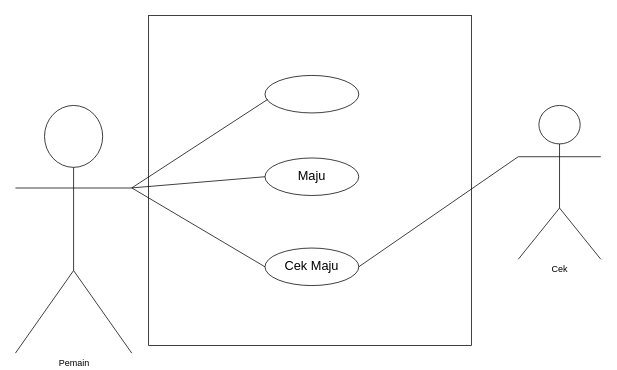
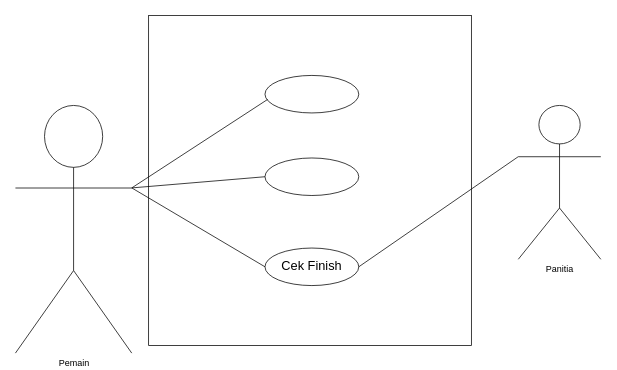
(312, 177) -> none
(312, 267) -> (312, 267)
(560, 270) -> (560, 270)
